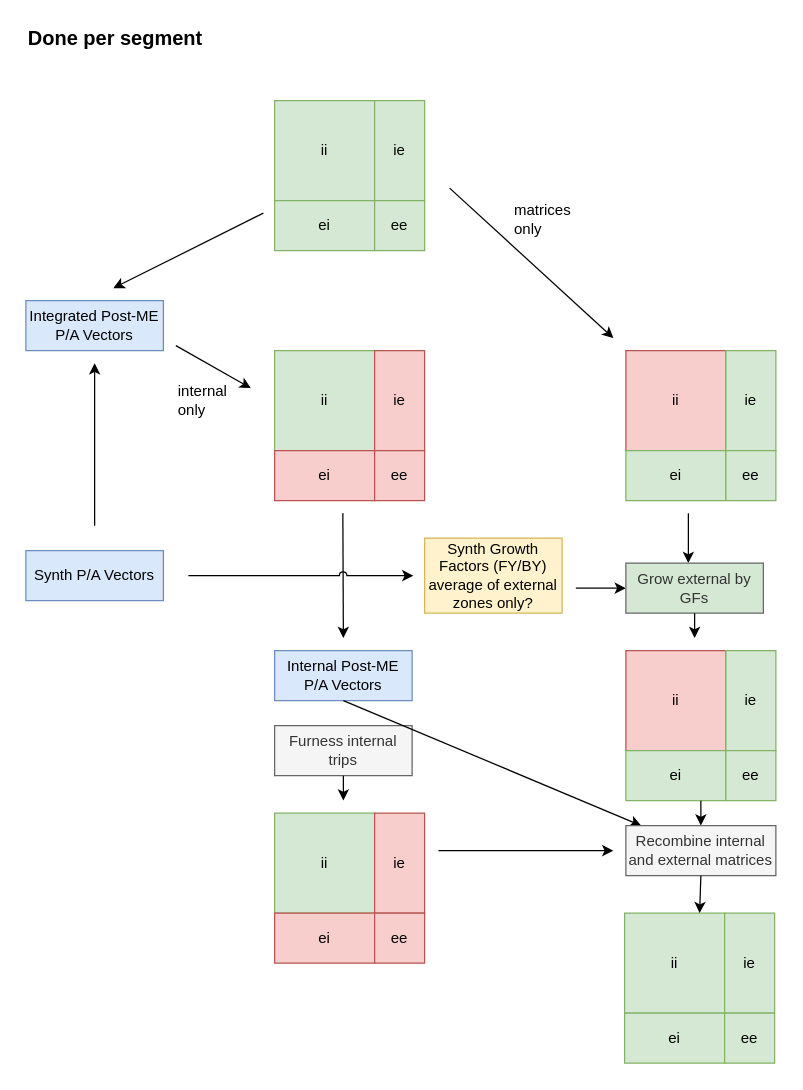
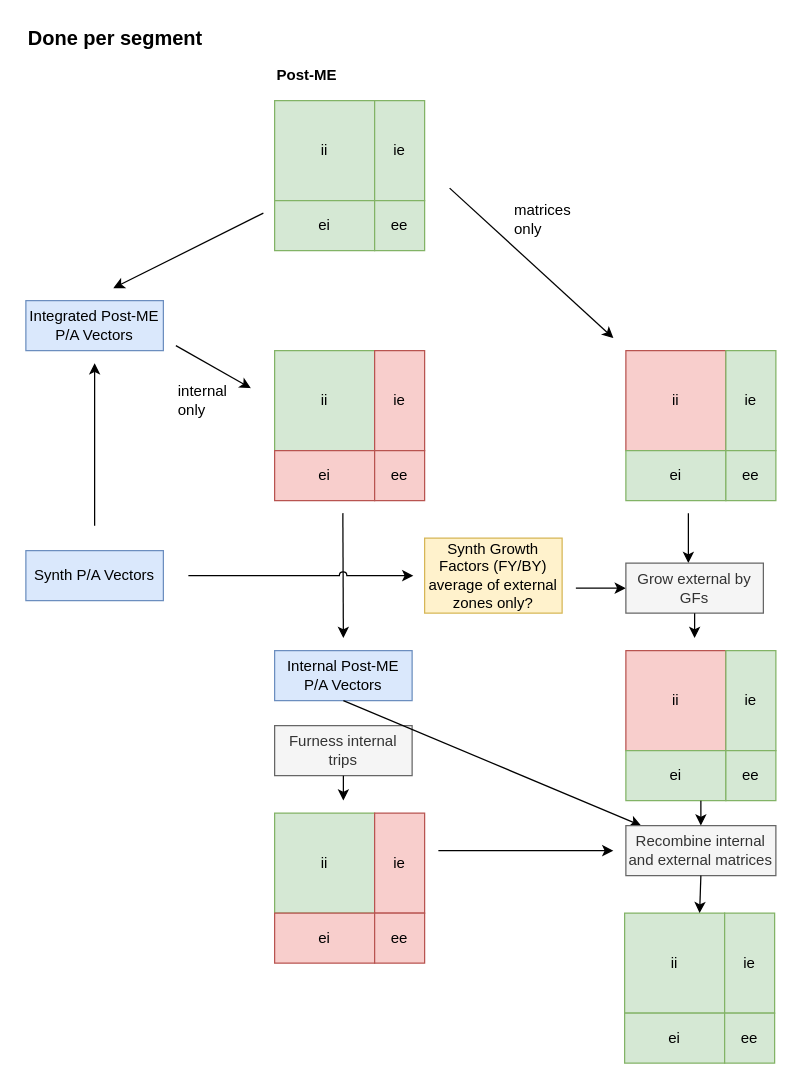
none -> (312, 76)
(694, 588) -> (694, 588)
